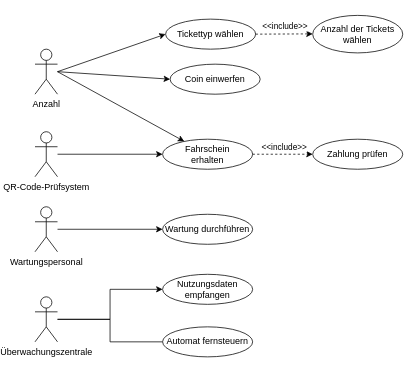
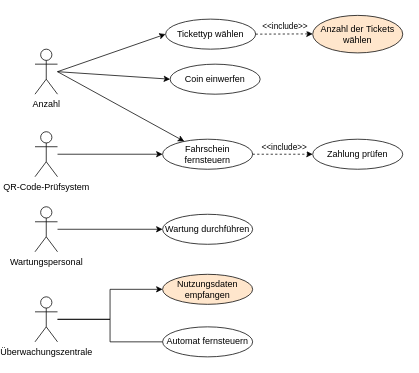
(357, 34) -> (357, 34)
(207, 154) -> (207, 154)
(207, 289) -> (207, 289)
